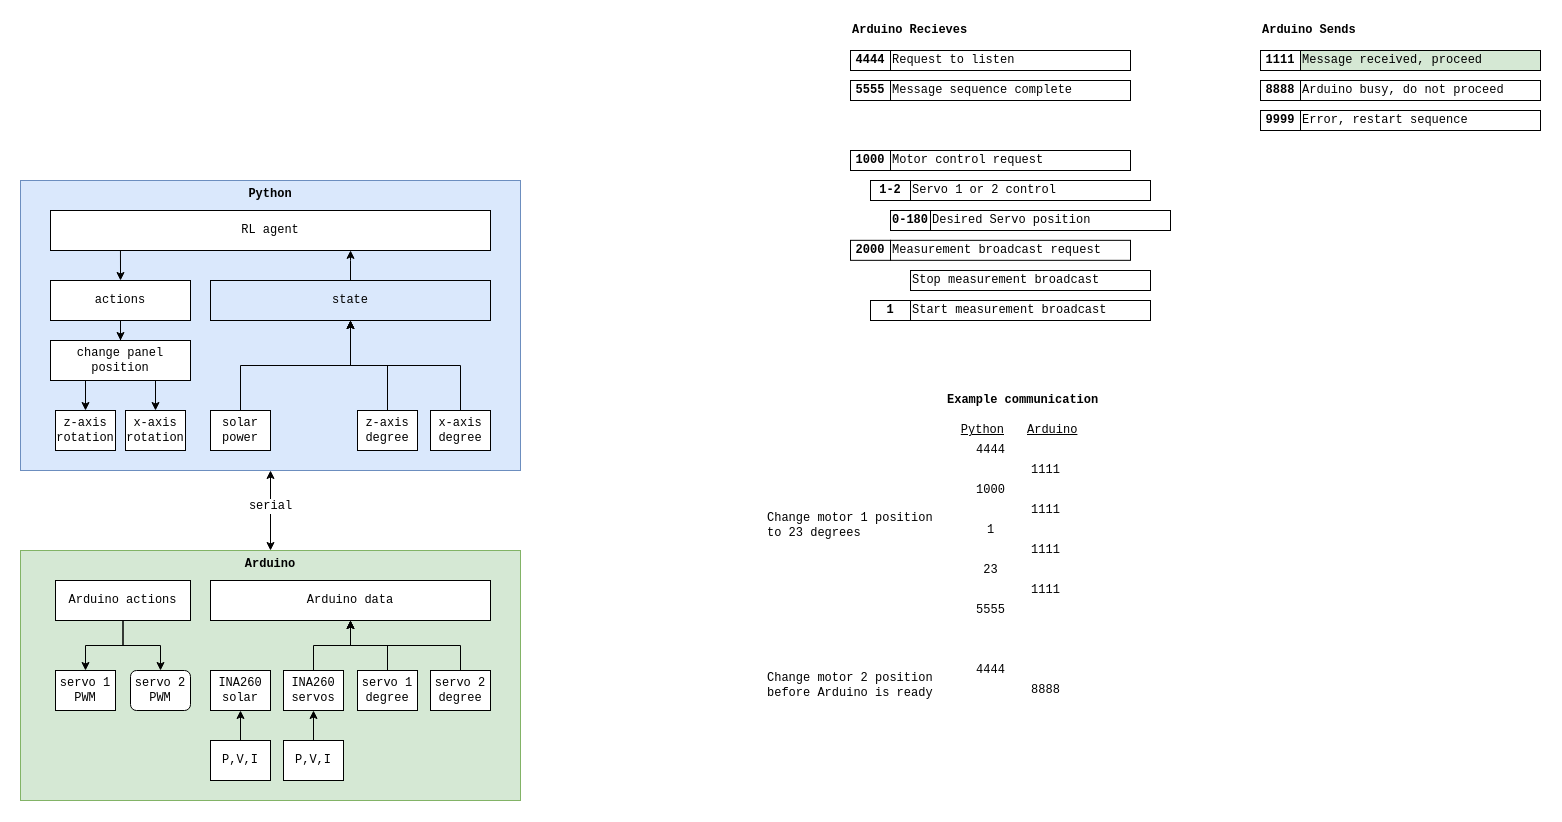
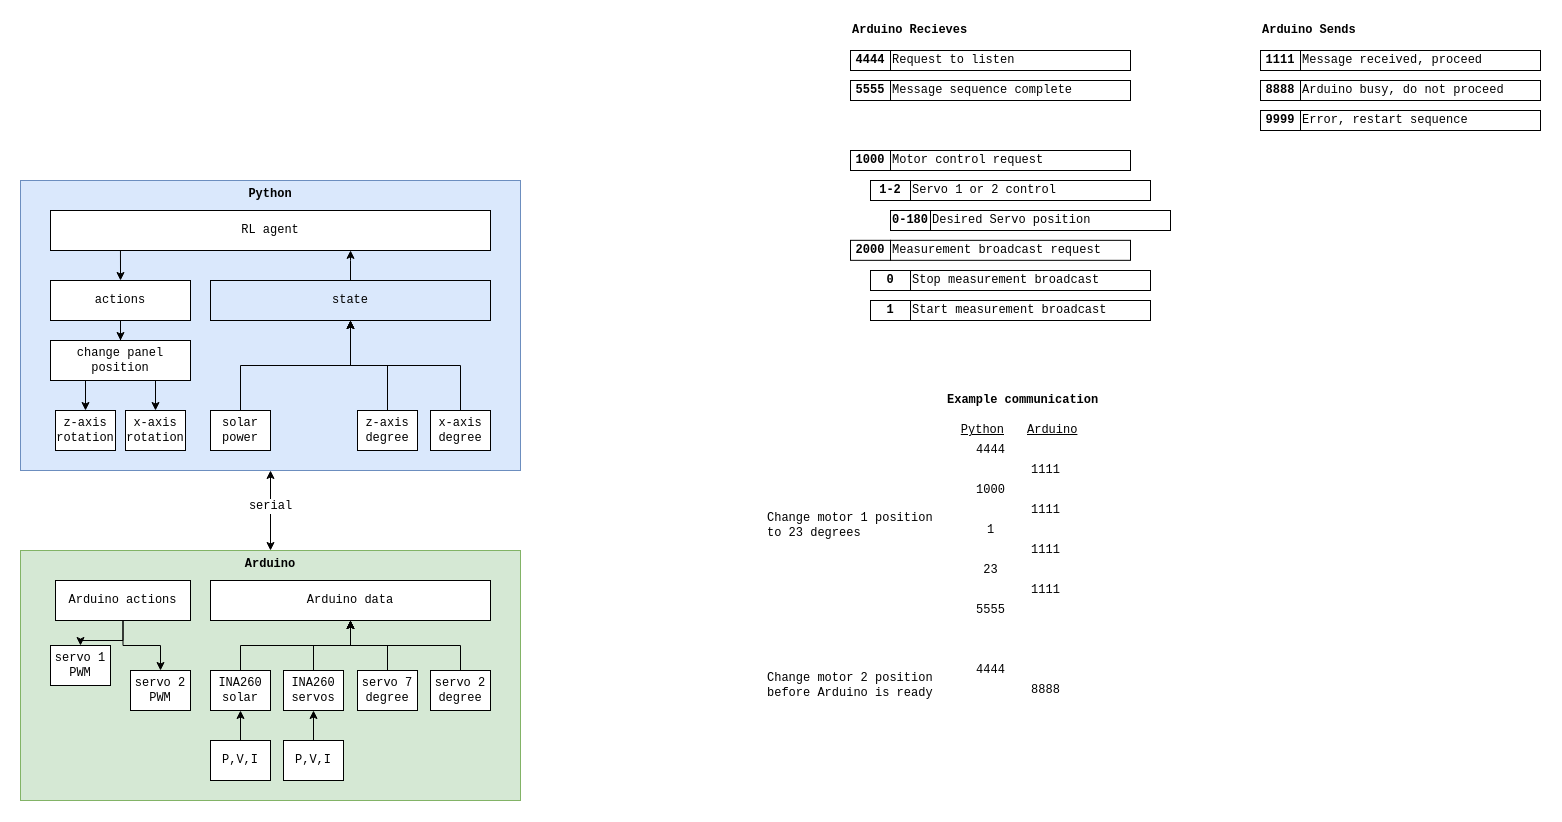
(1421, 61) -> (1421, 61)
none -> (891, 281)
none -> (263, 646)
(86, 691) -> (81, 666)
(161, 691) -> (161, 691)
(388, 691) -> (388, 691)
